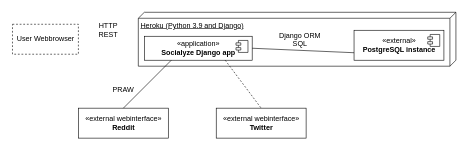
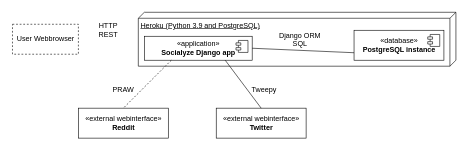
(197, 26) -> (205, 26)
(400, 45) -> (400, 45)
(243, 83) -> (243, 83)
(148, 84) -> (148, 84)
none -> (264, 90)
